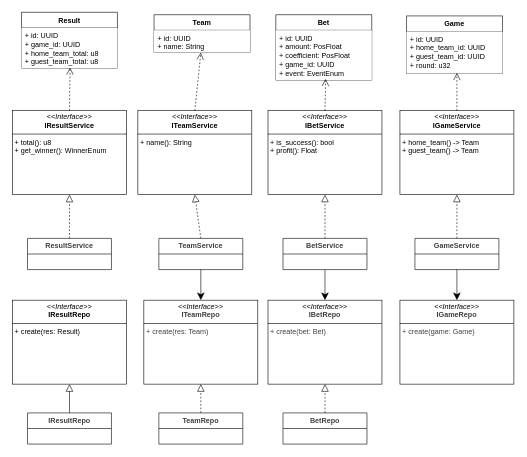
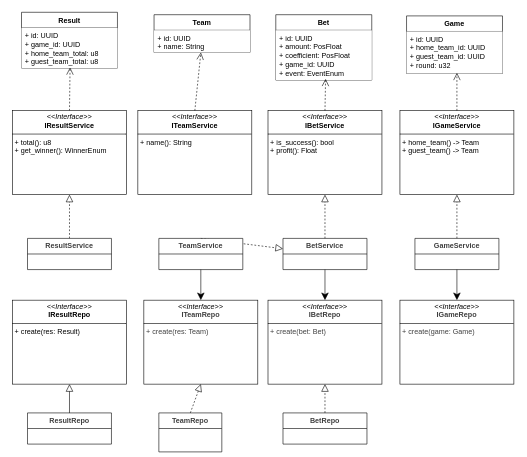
(198, 220) -> (259, 246)
(69, 421) -> (69, 421)
(201, 429) -> (190, 433)
